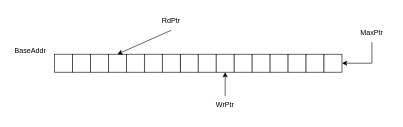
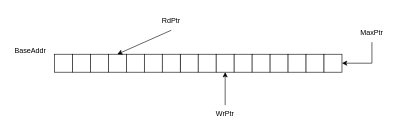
(225, 105) -> (225, 114)
